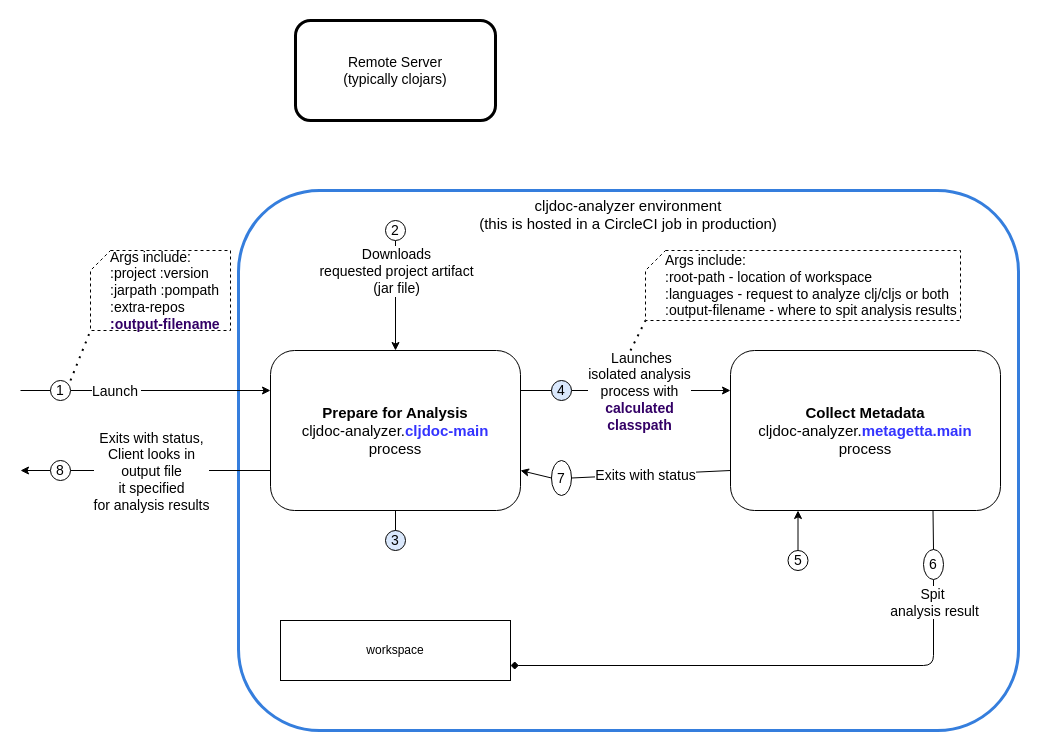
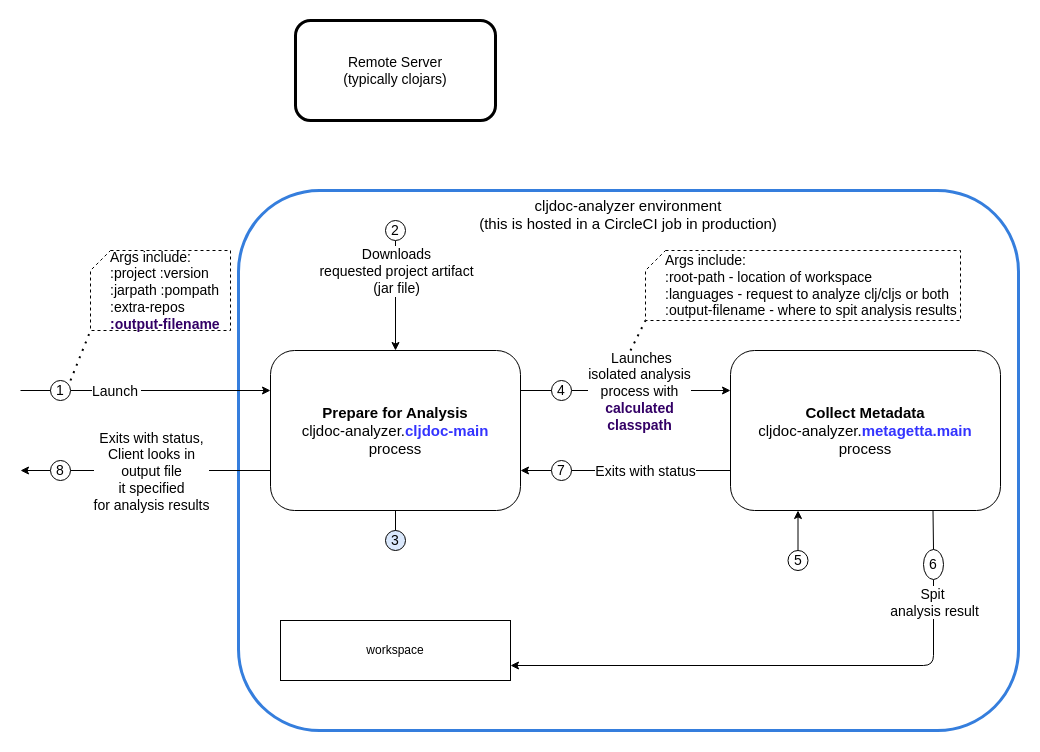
(562, 391) -> (562, 391)
(562, 478) -> (562, 471)
(519, 666) -> (519, 666)
